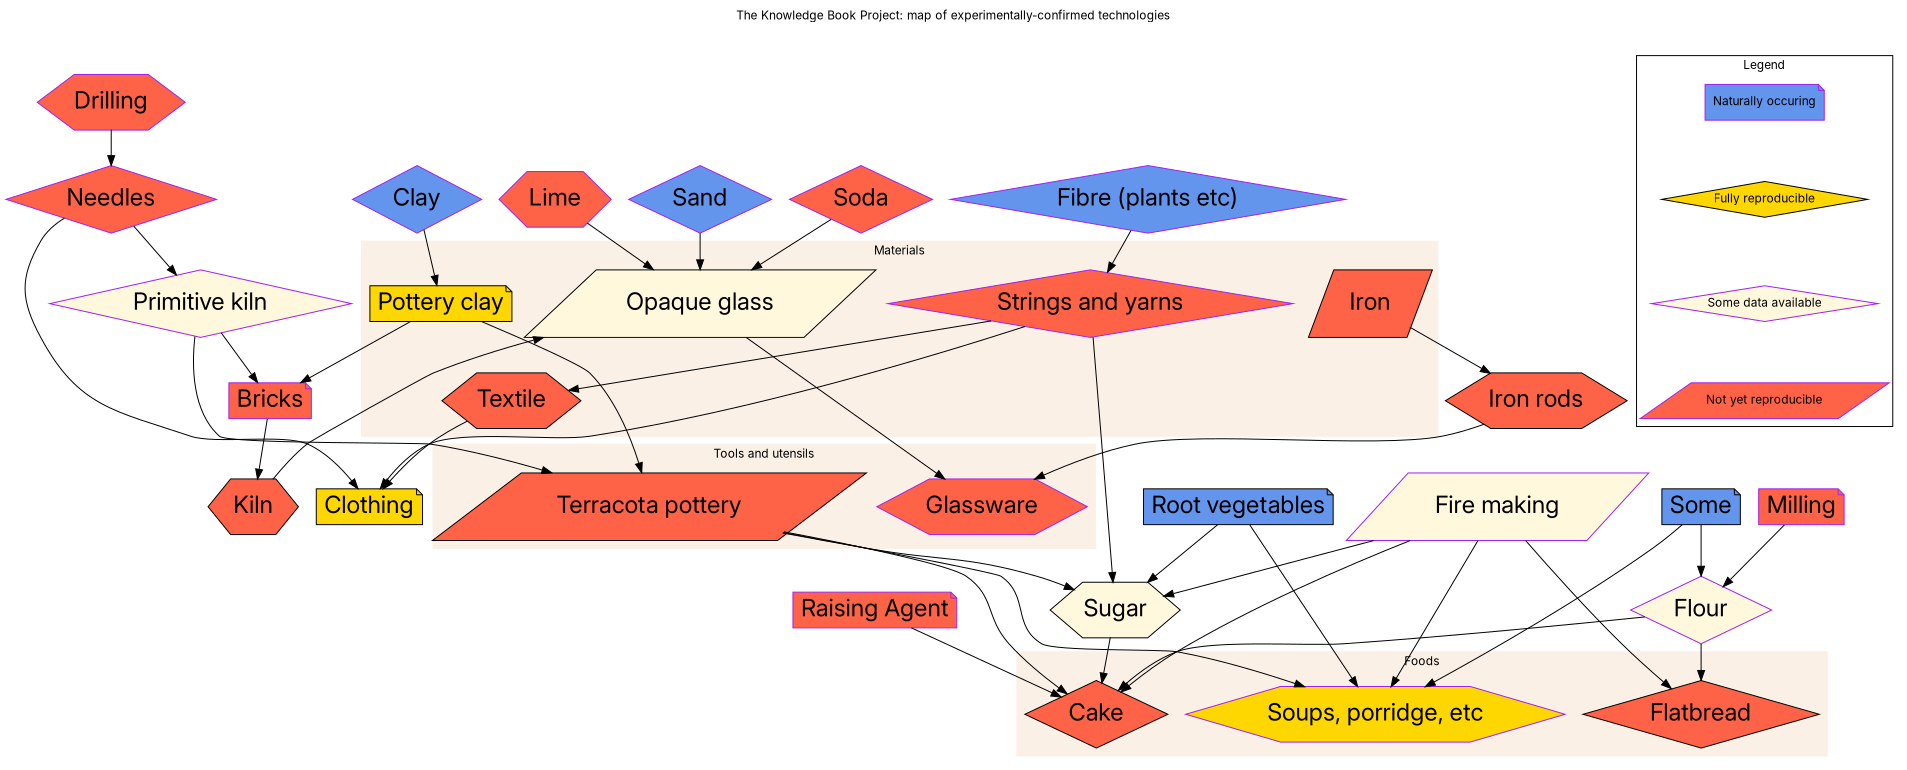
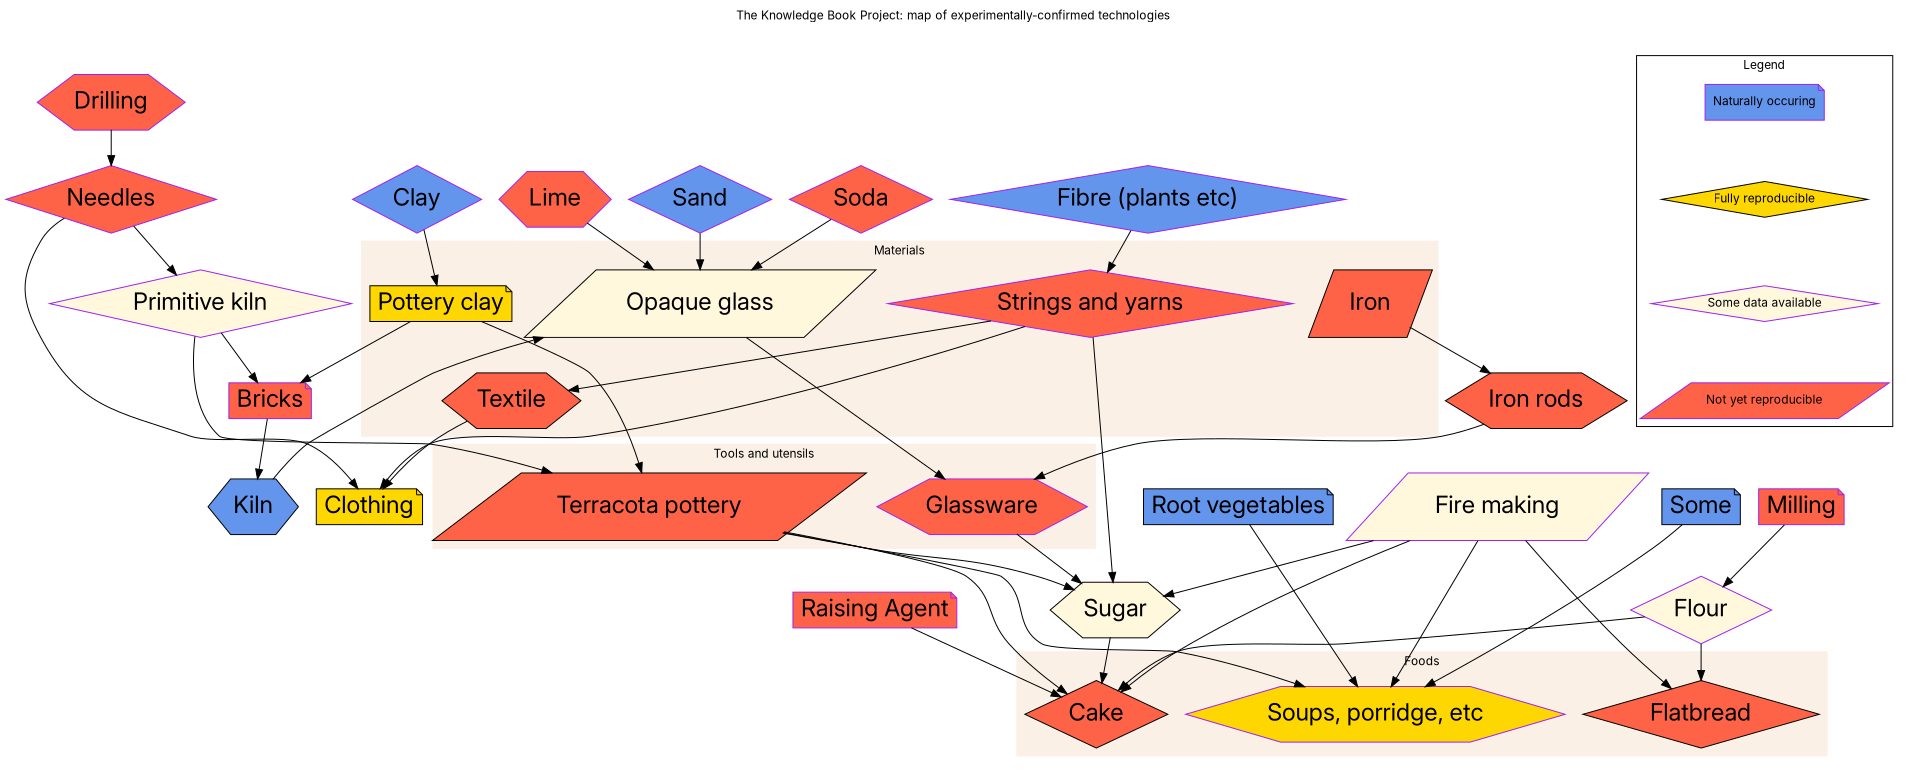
(253, 507) -> (253, 507)
(1701, 545) -> none
(1186, 550) -> (1045, 556)
